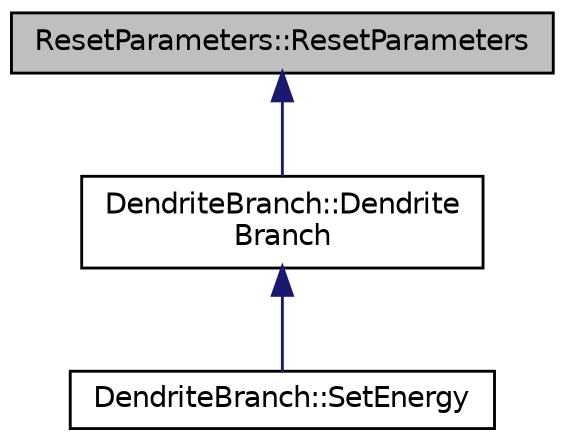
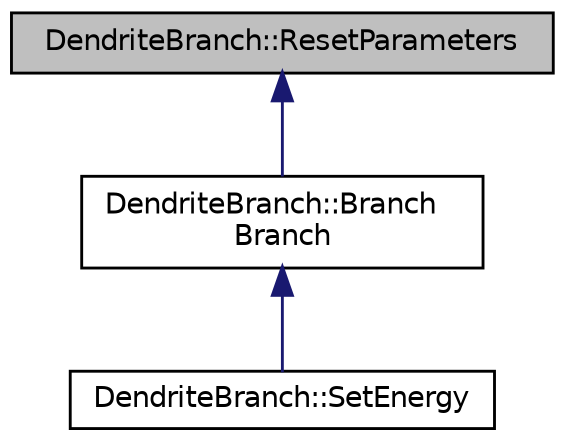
(282, 43) -> (282, 43)
(282, 222) -> (282, 222)
